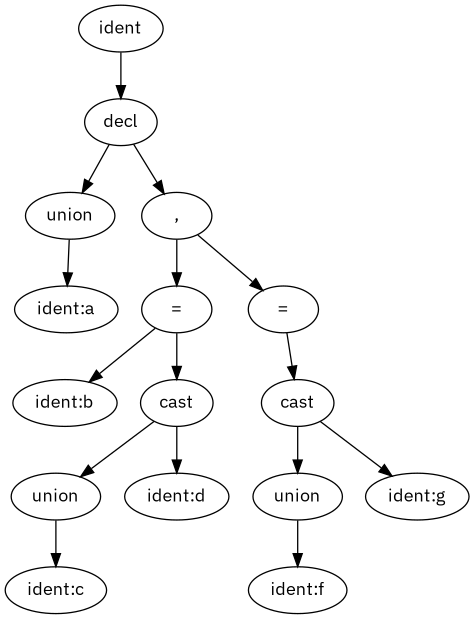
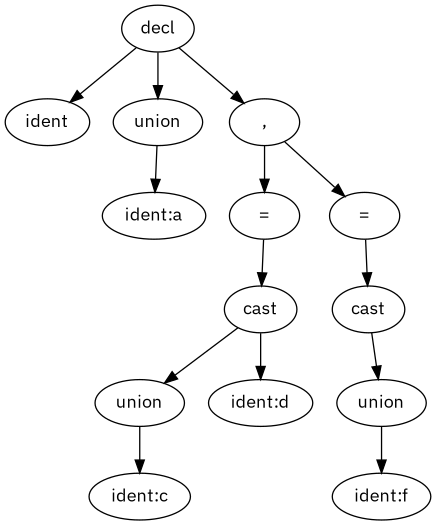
(121, 69) -> (108, 71)
(65, 403) -> none
(417, 497) -> none
